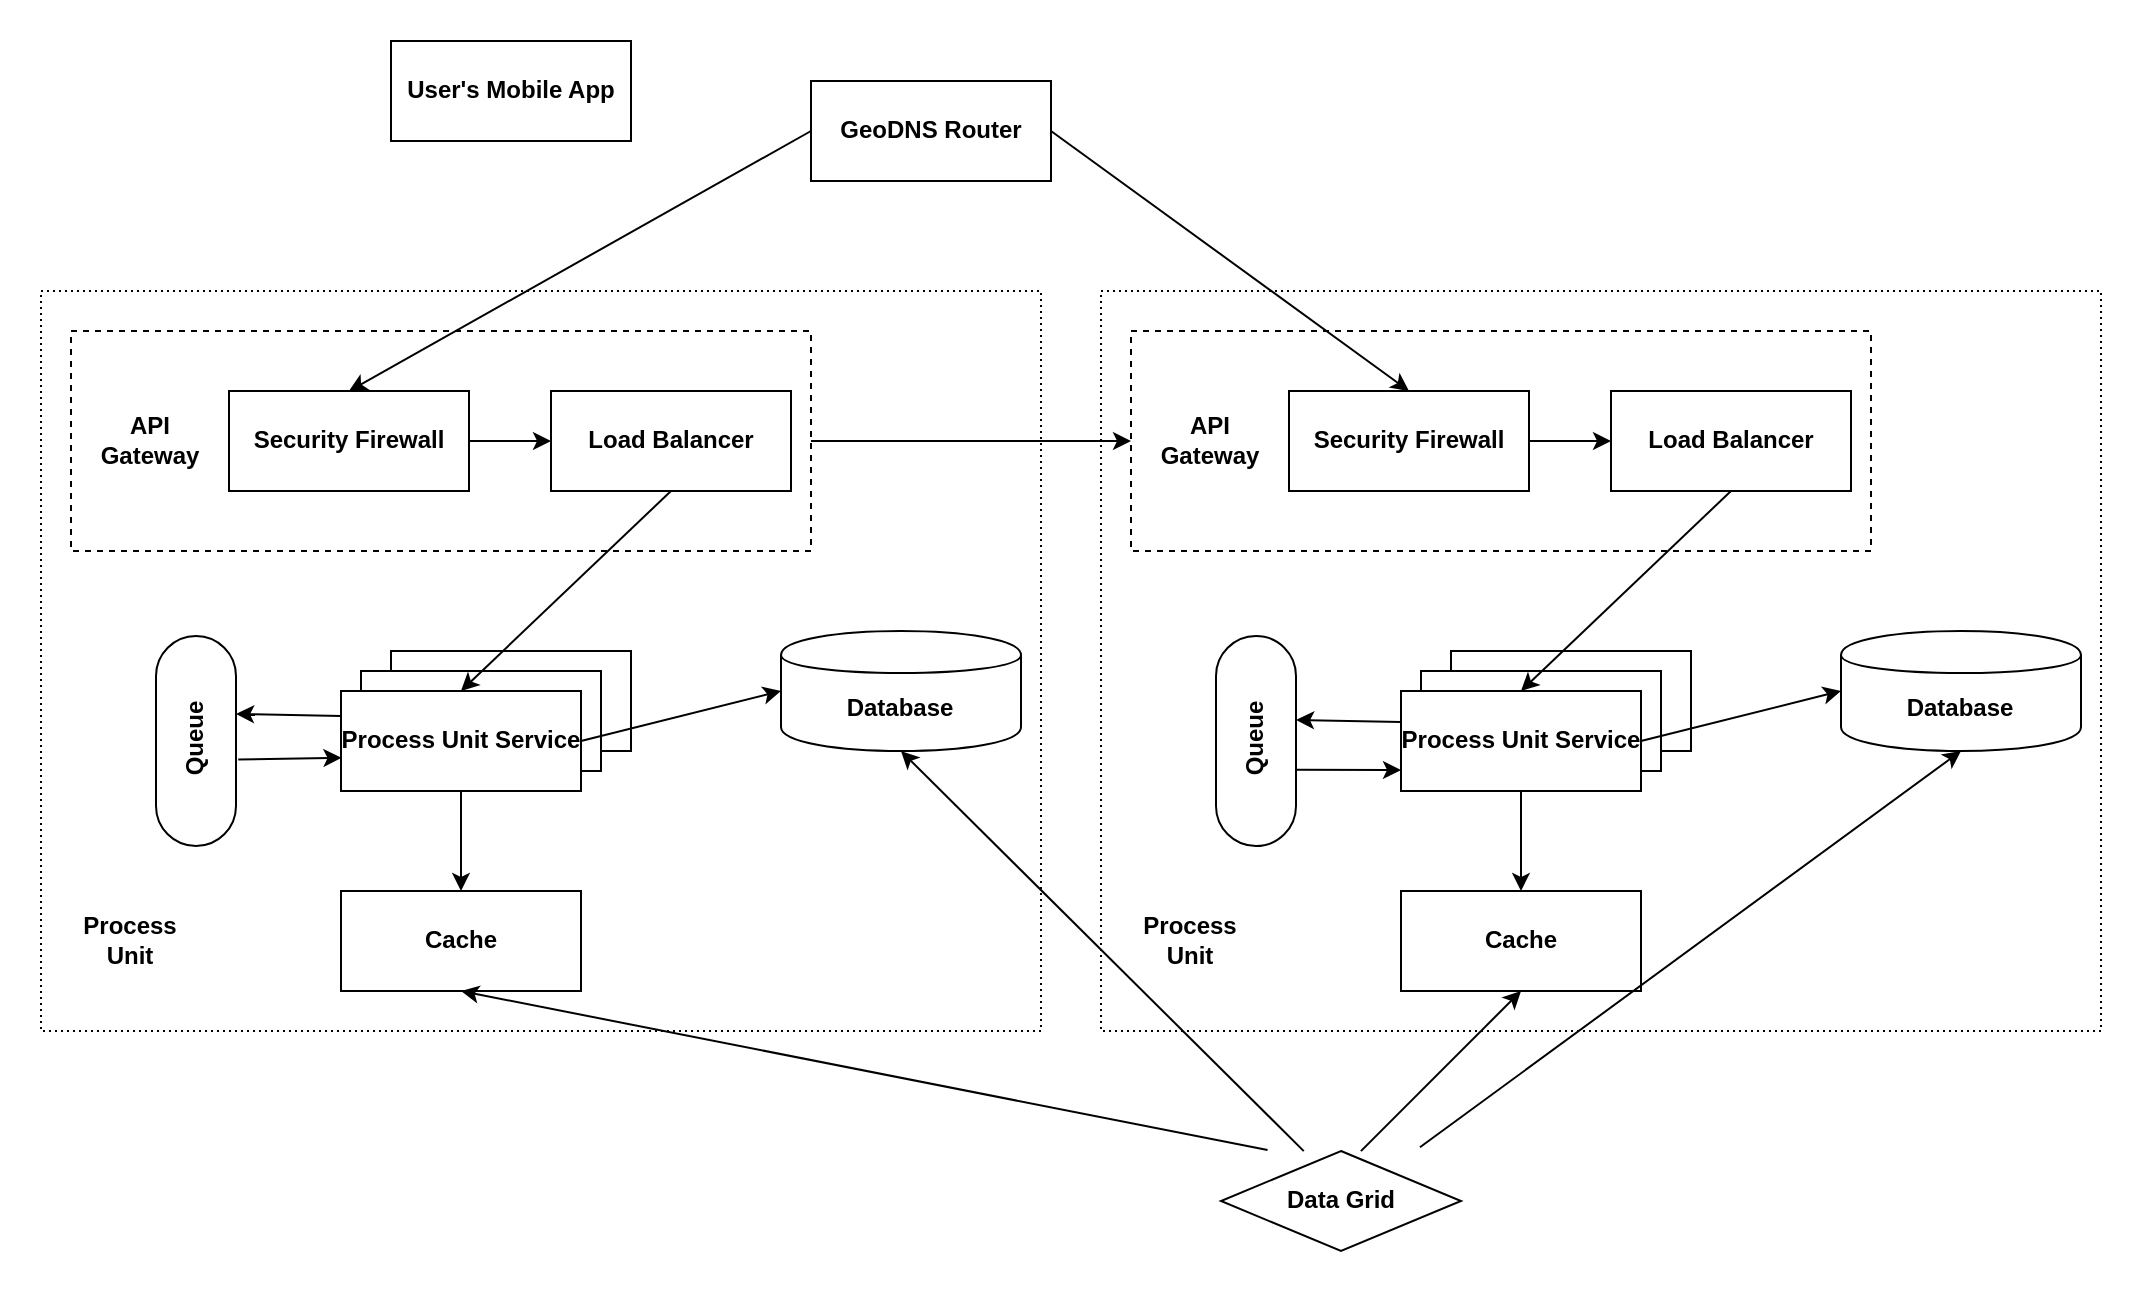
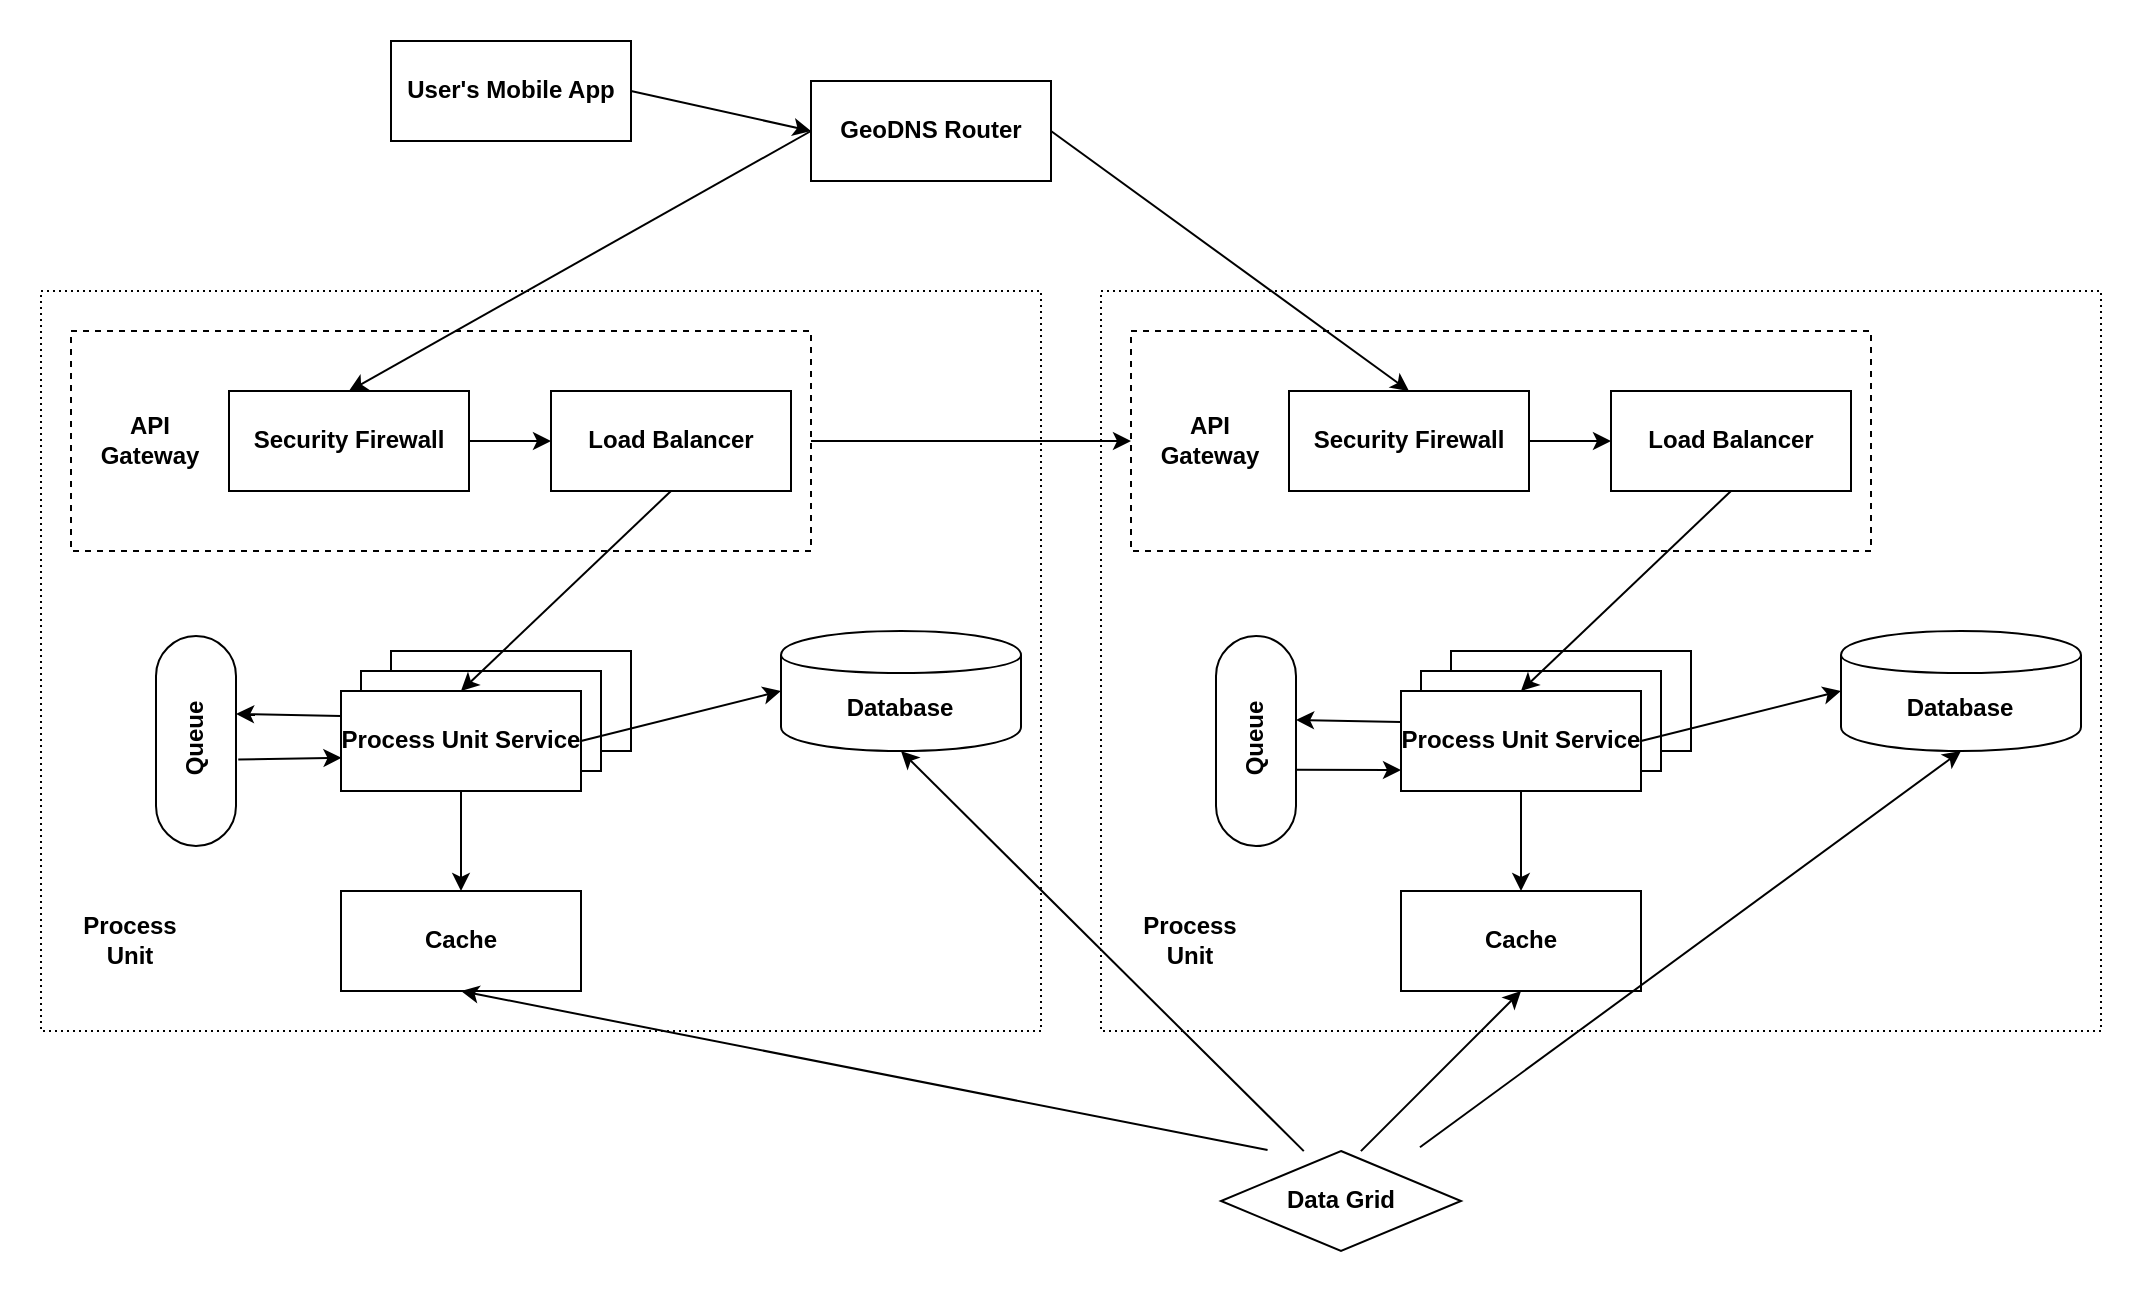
none -> (714, 110)
